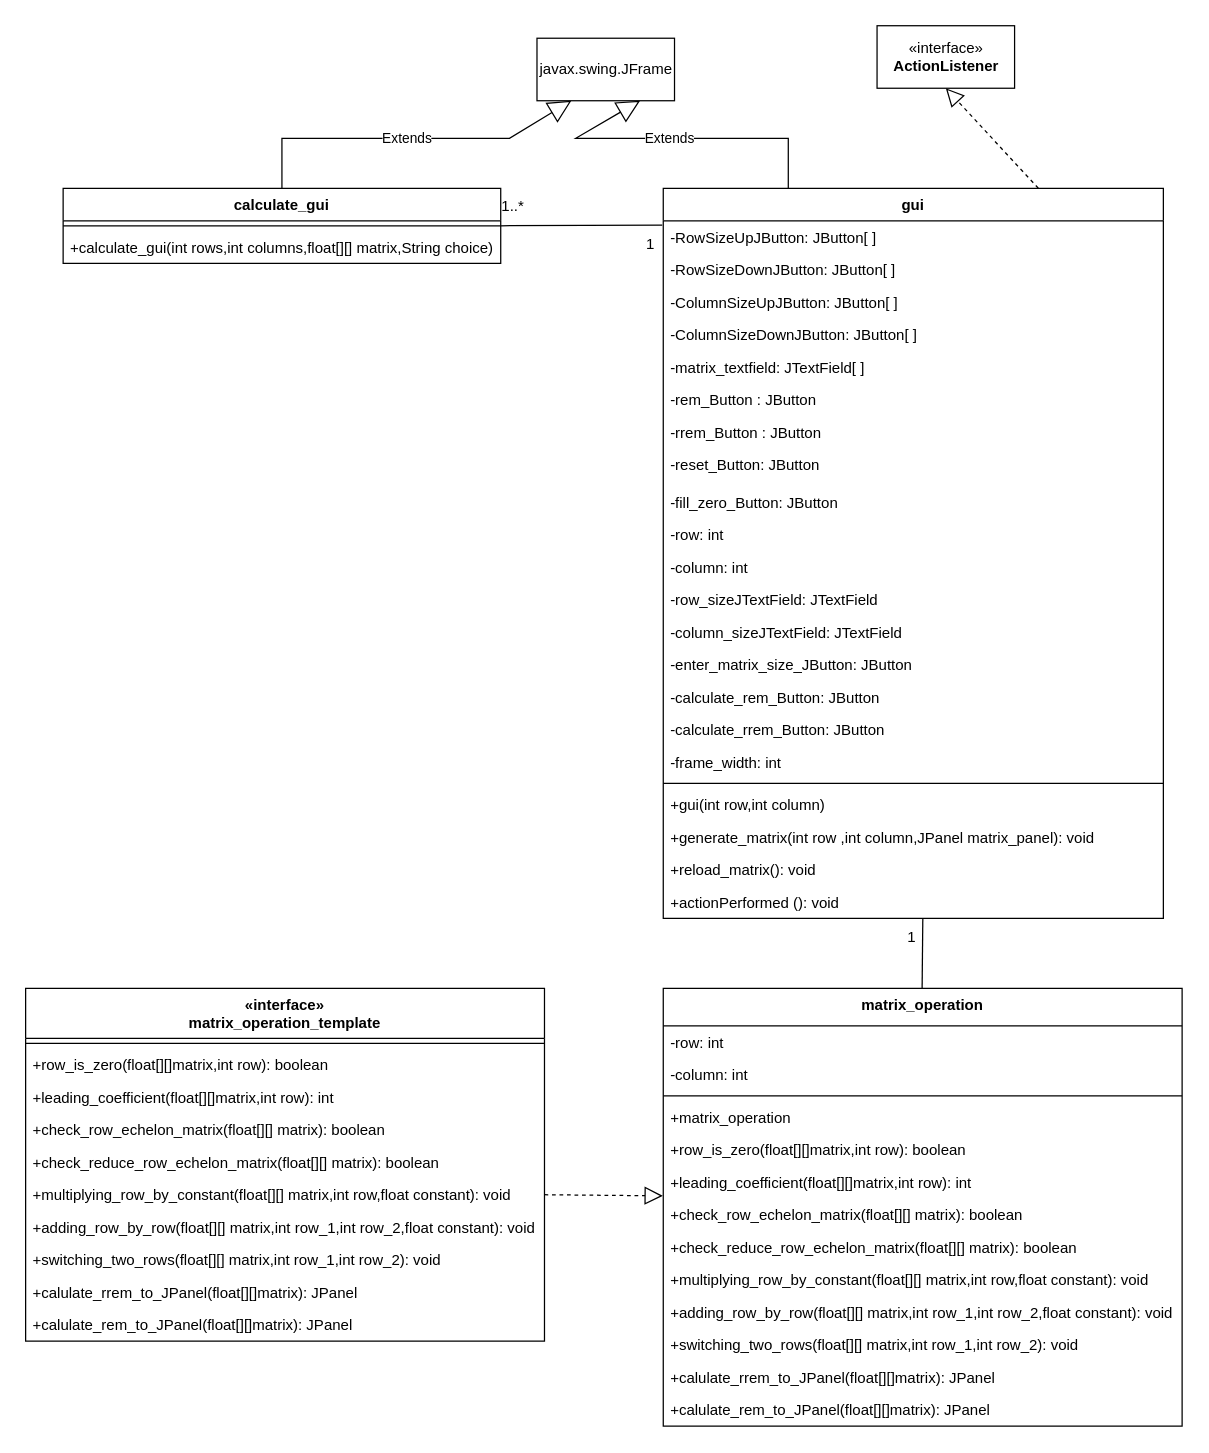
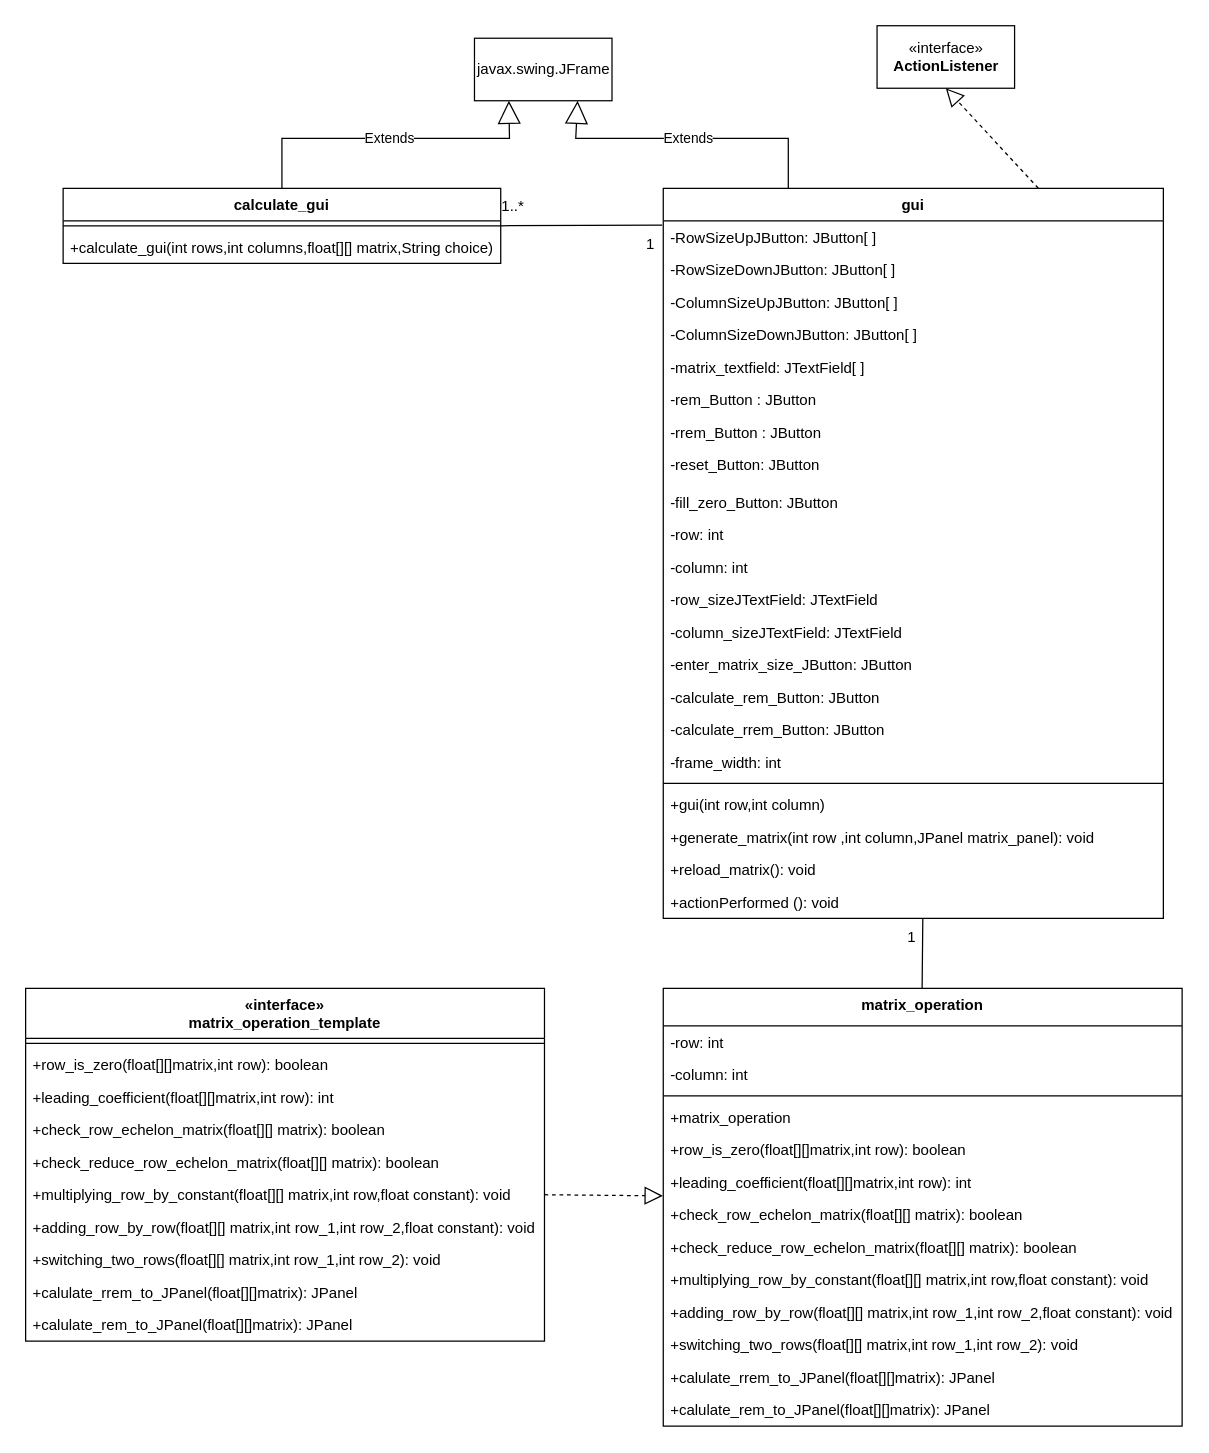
(606, 69) -> (543, 69)
